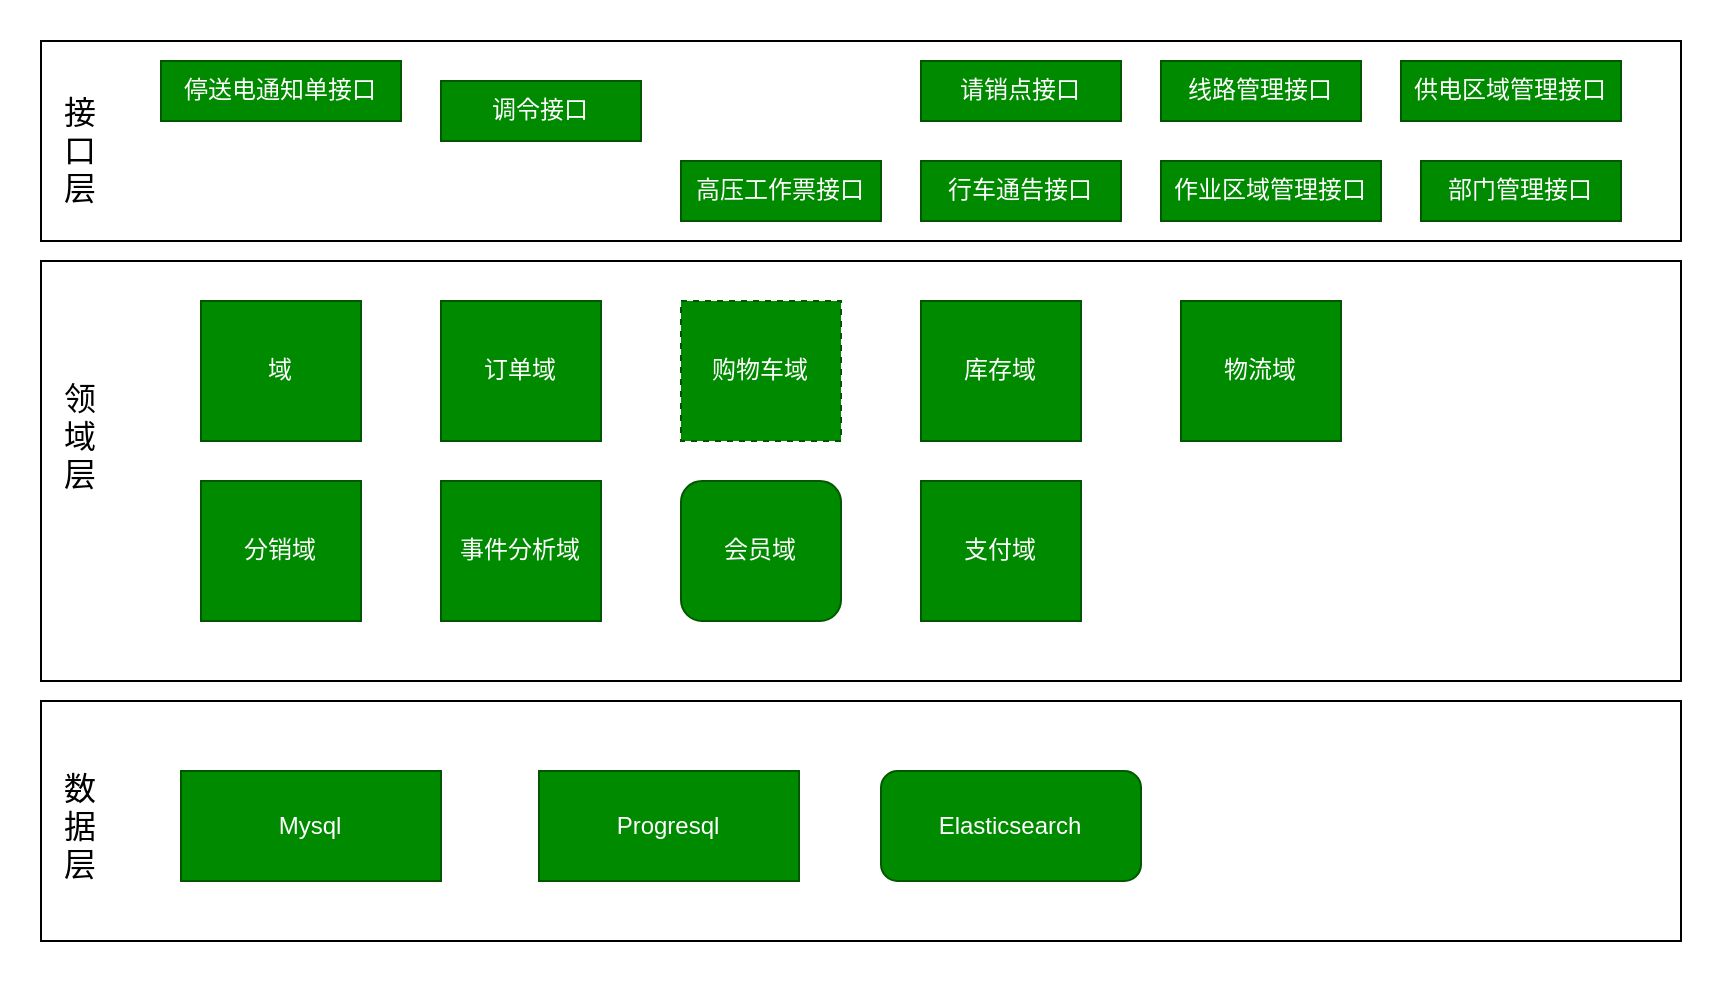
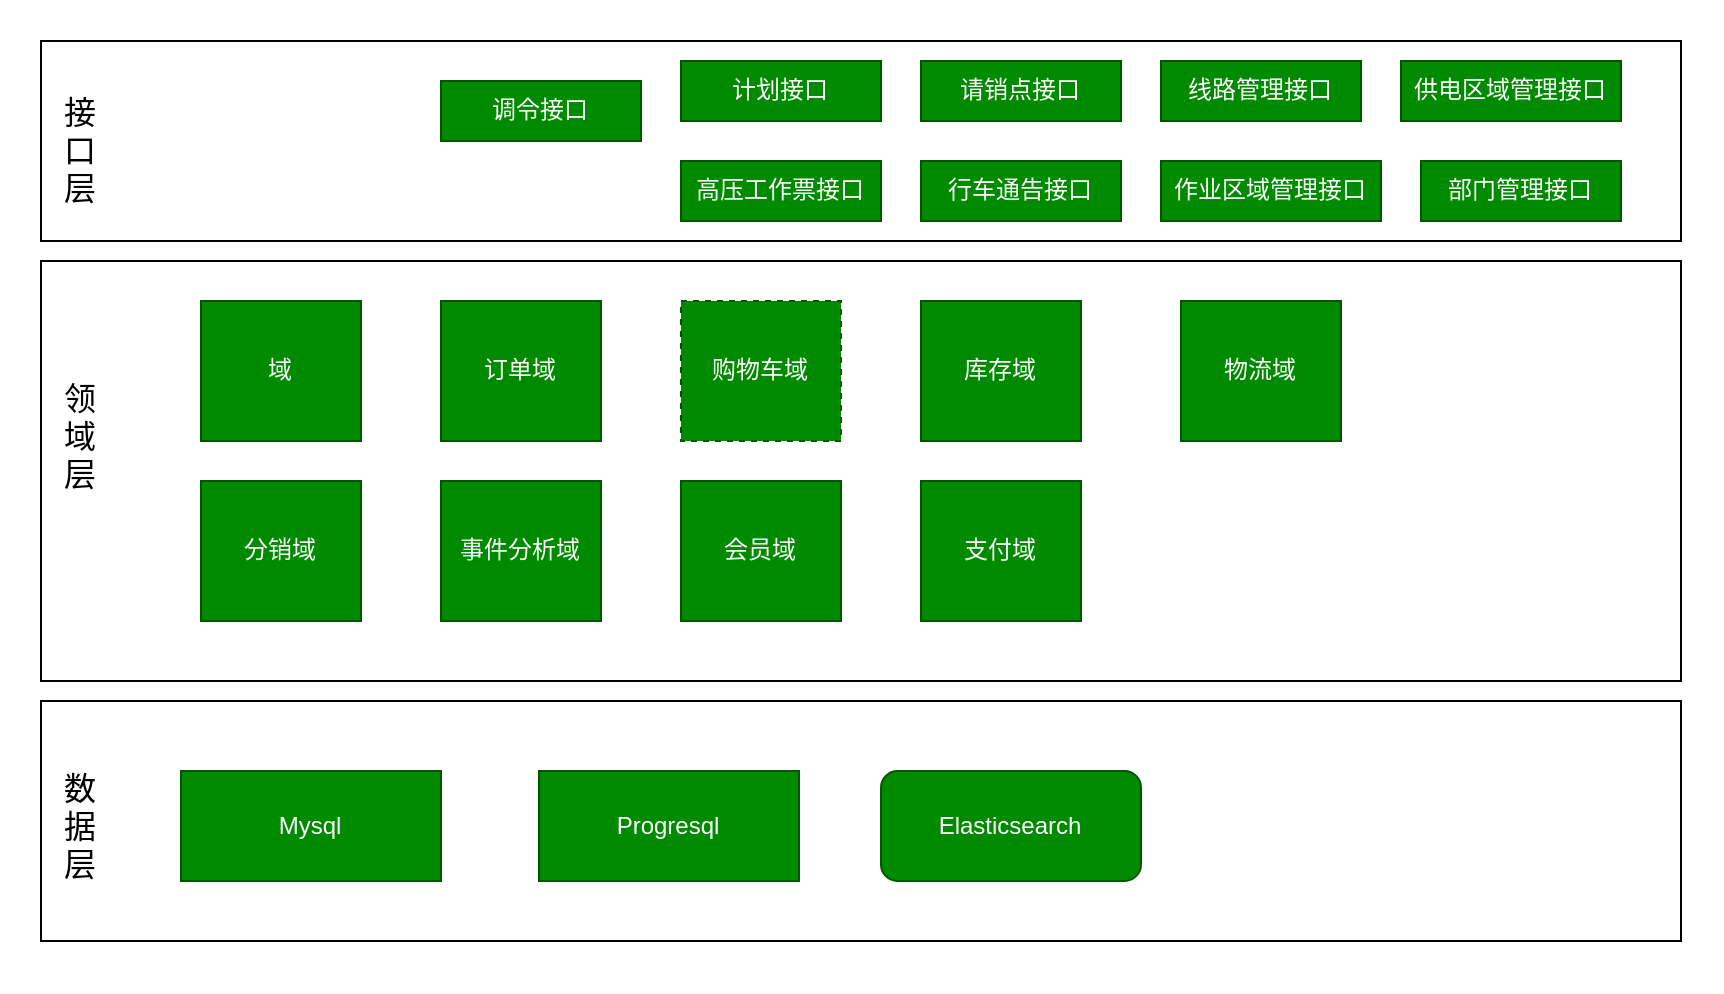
(281, 91) -> none
none -> (781, 91)
(761, 551) -> (761, 551)
